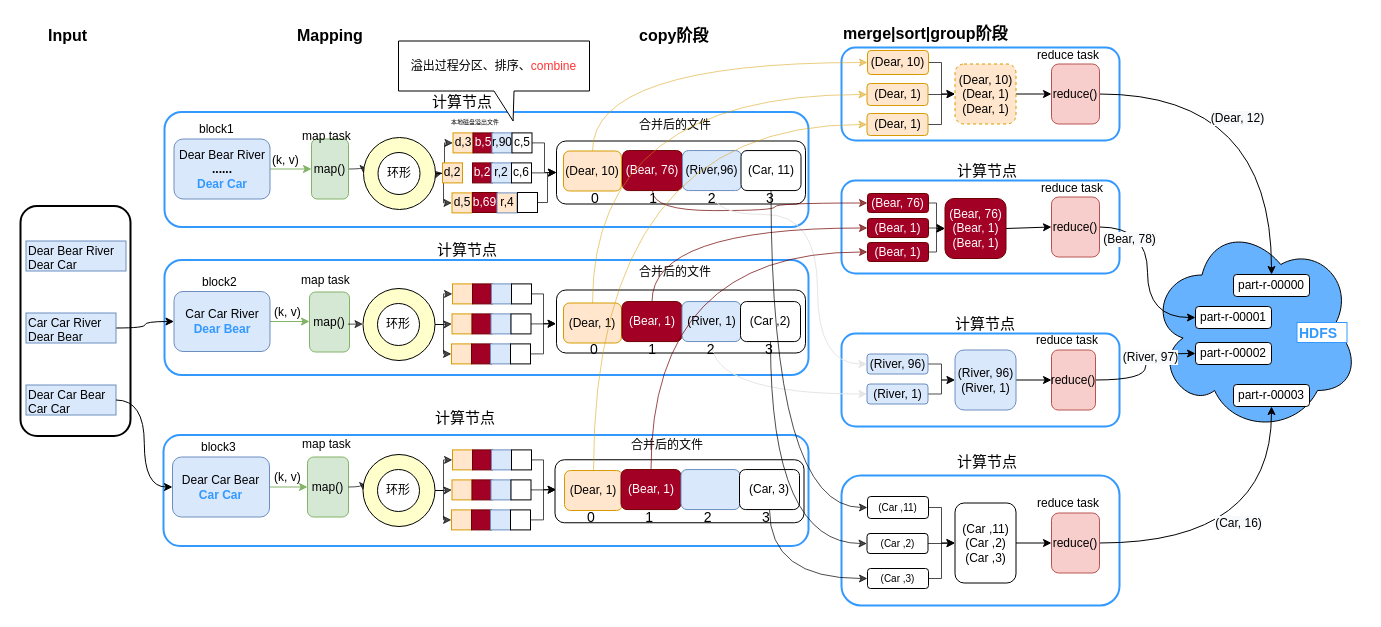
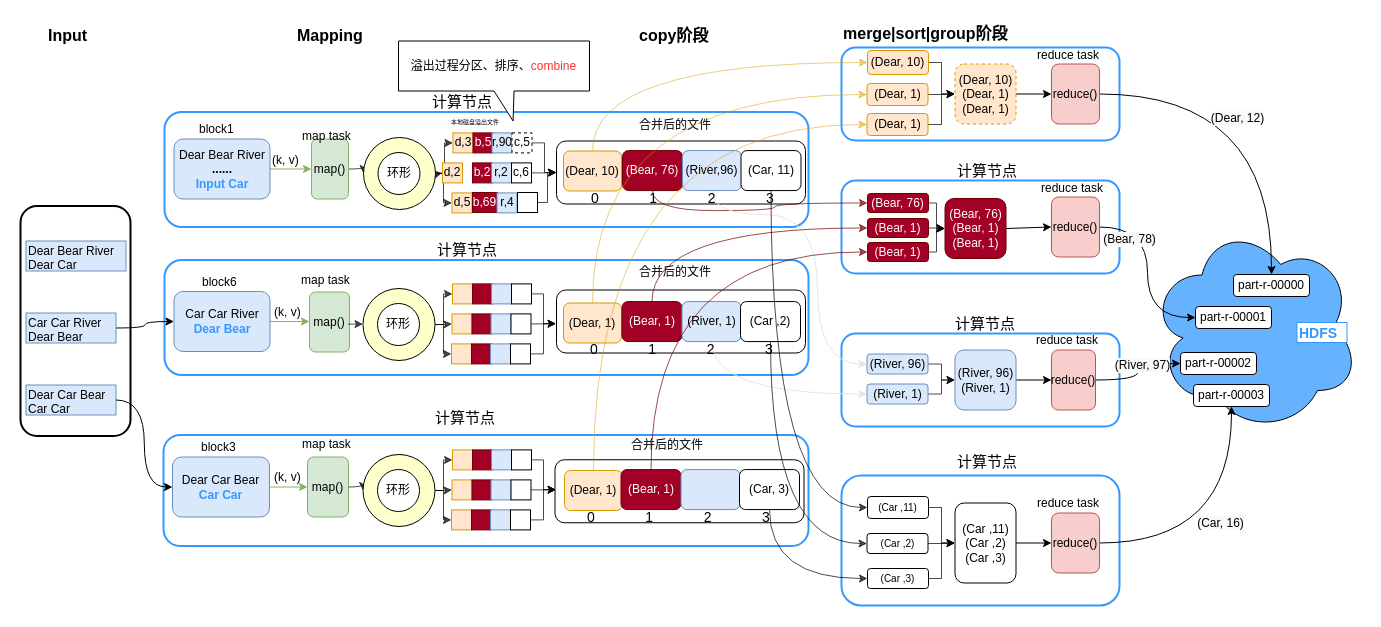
(522, 143) -> (522, 143)
(223, 170) -> (223, 170)
(507, 203) -> (507, 203)
(221, 283) -> (221, 283)
(1234, 354) -> (1219, 364)
(1272, 396) -> (1232, 396)
